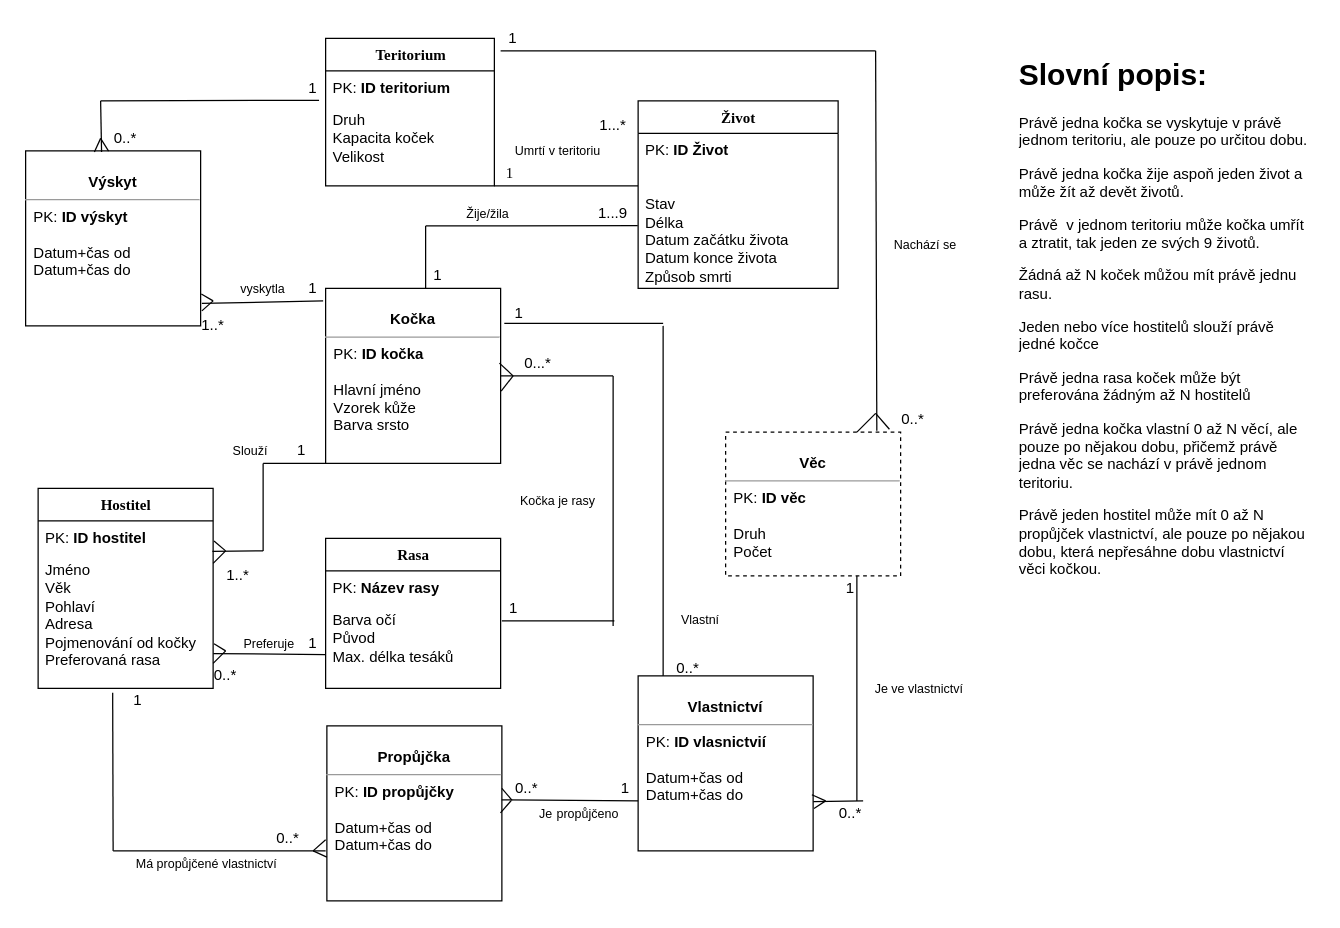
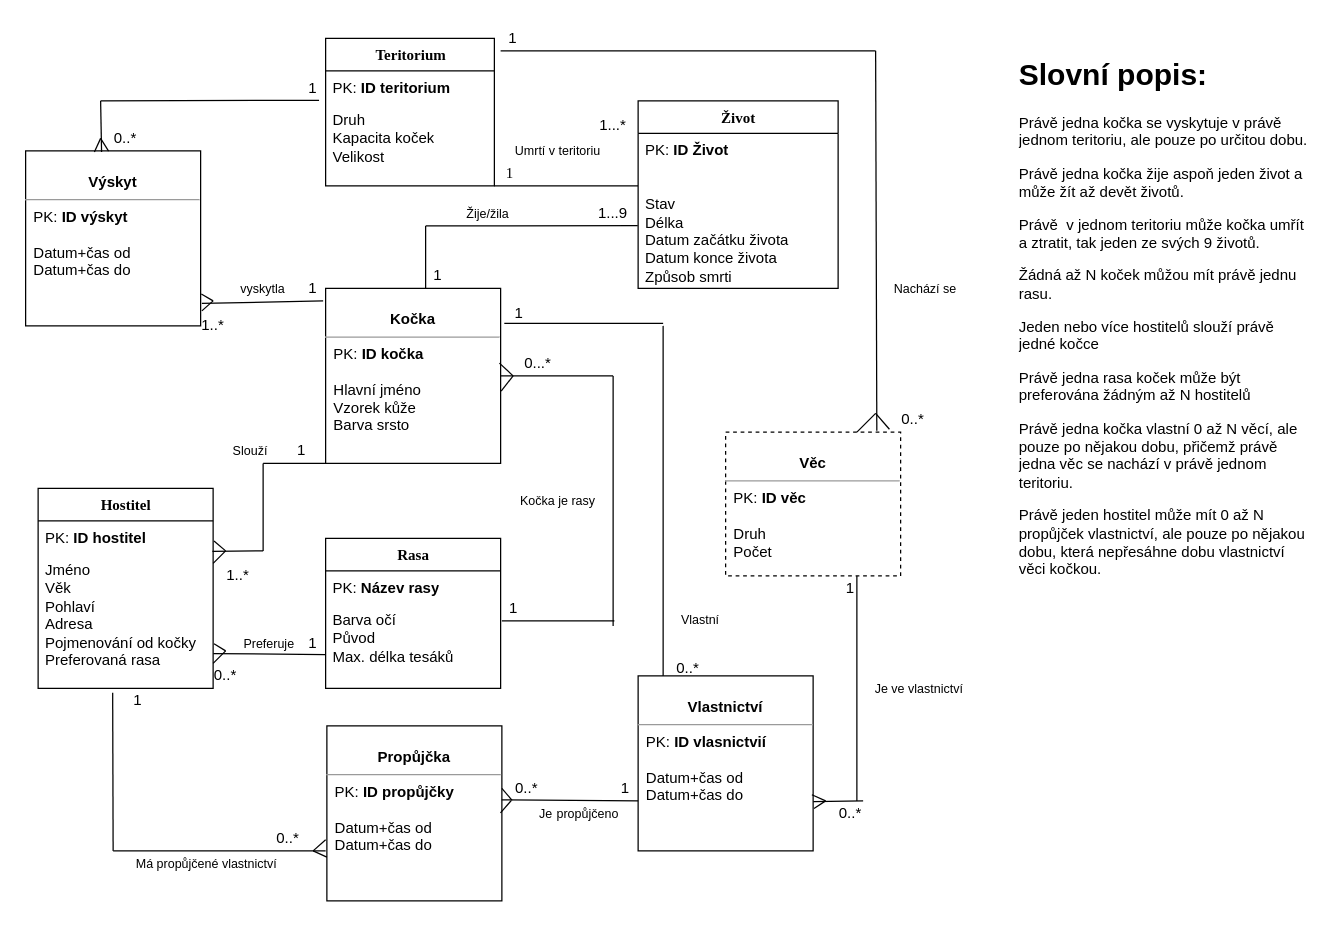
(926, 244) -> (926, 288)
